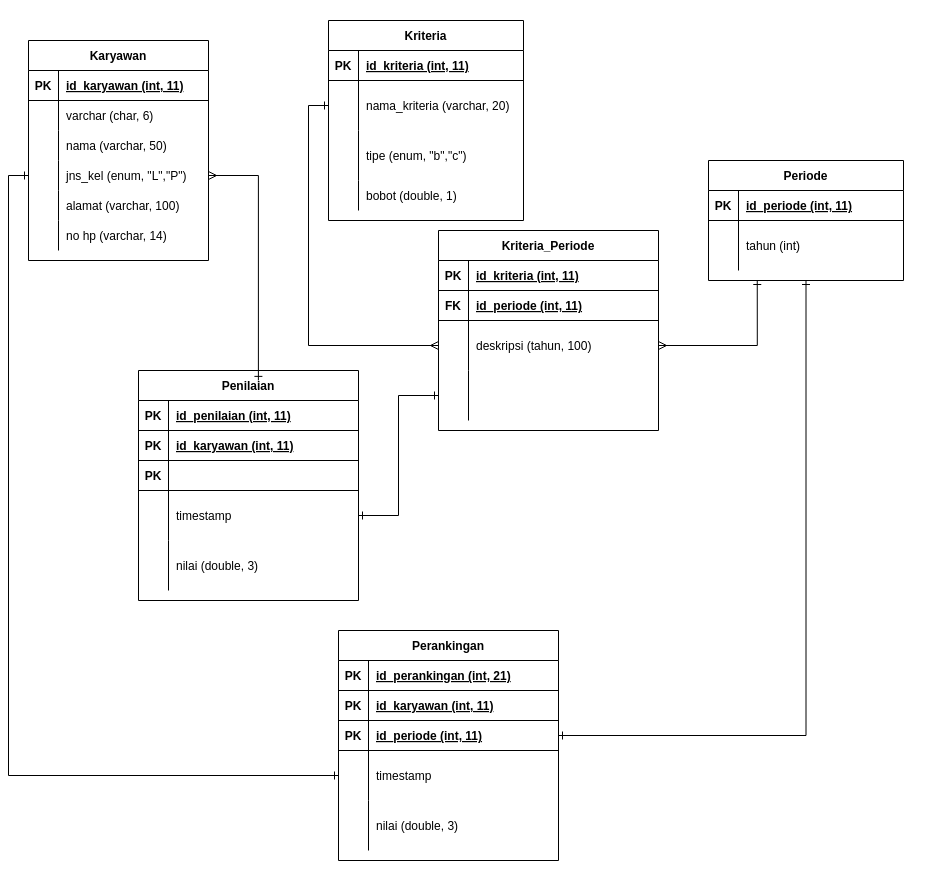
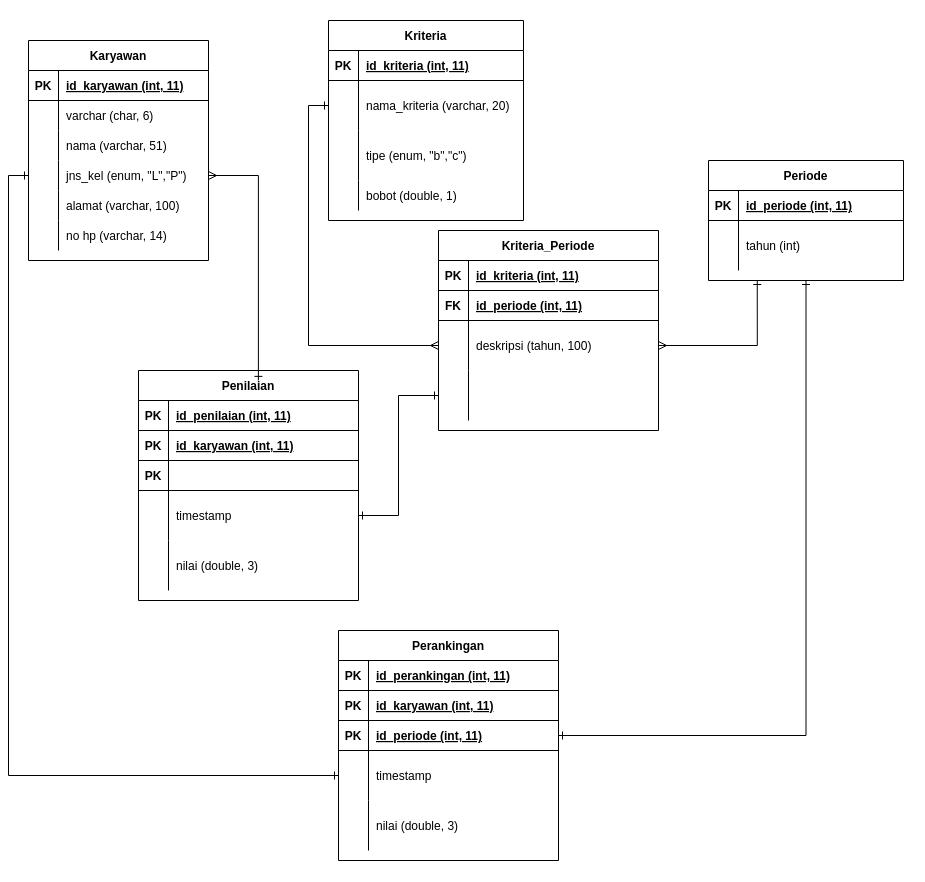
(122, 146) -> (122, 146)
(447, 676) -> (447, 676)
